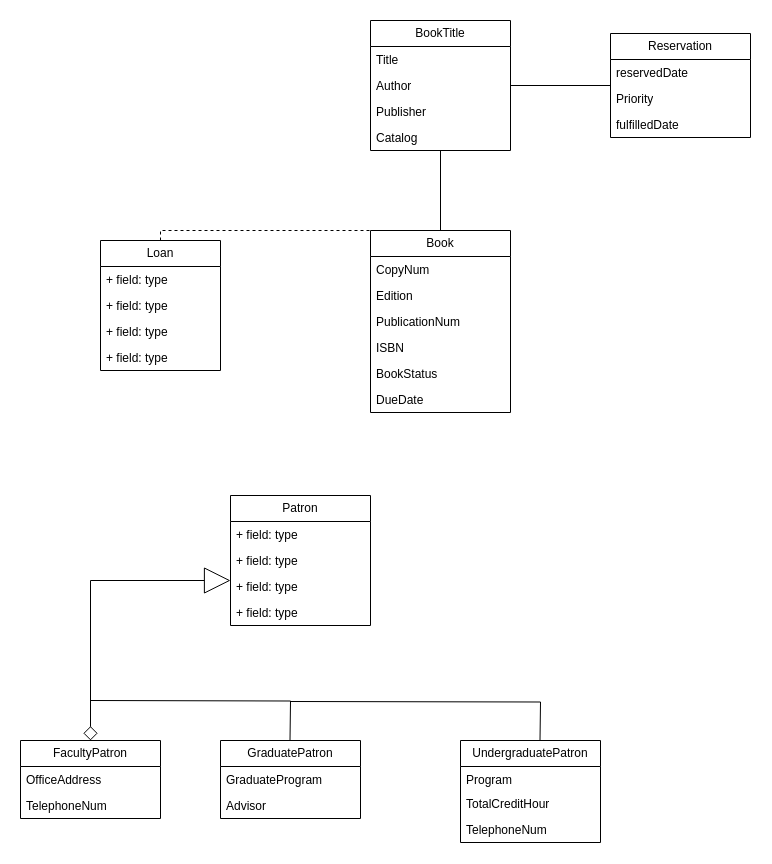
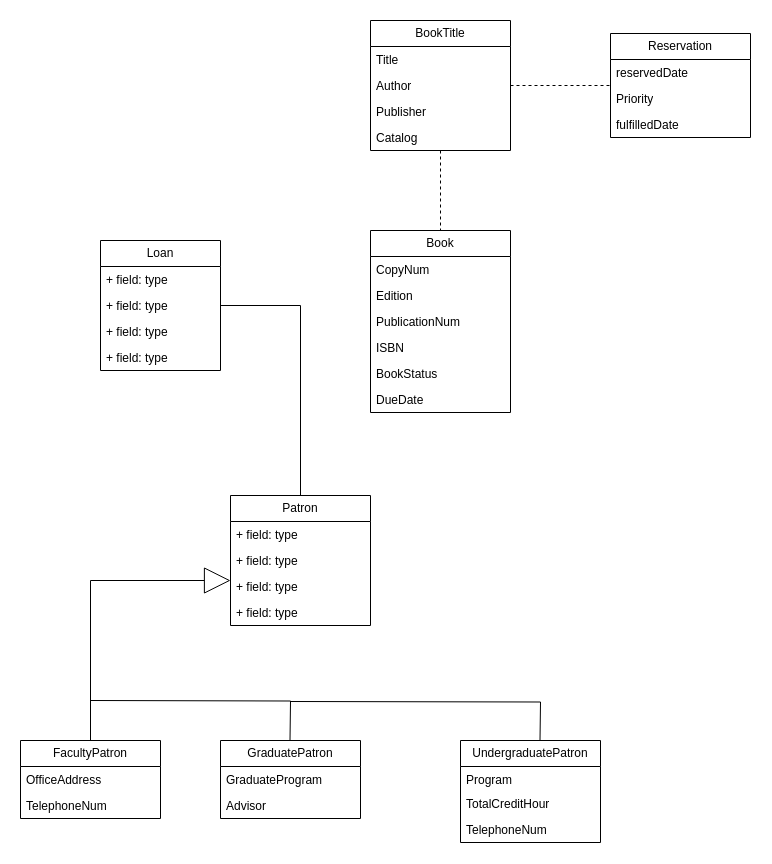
(561, 86) -> (561, 86)
(441, 190) -> (441, 190)
(261, 231) -> none
none -> (301, 359)
(91, 726) -> (91, 732)
